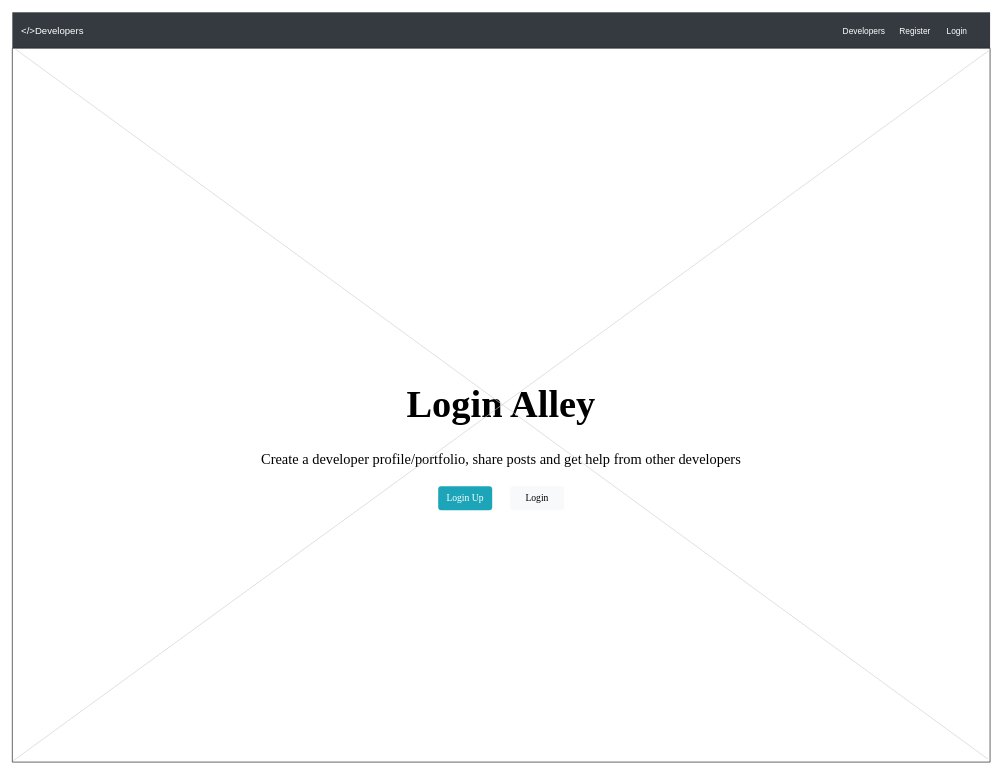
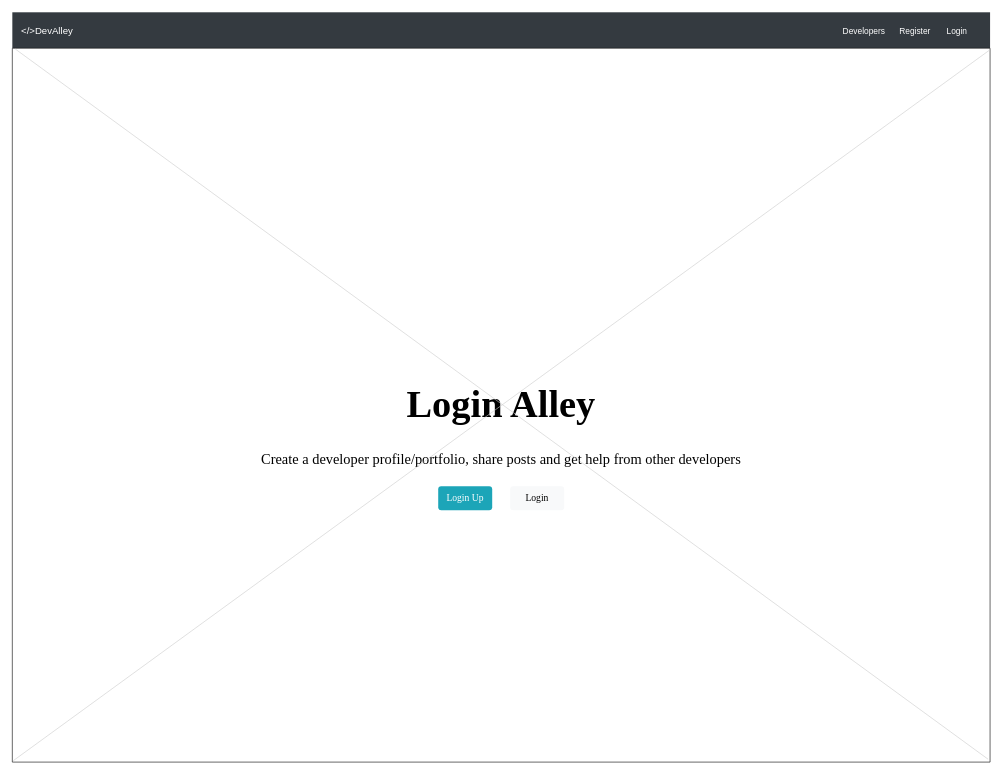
(55, 30) -> (48, 30)
